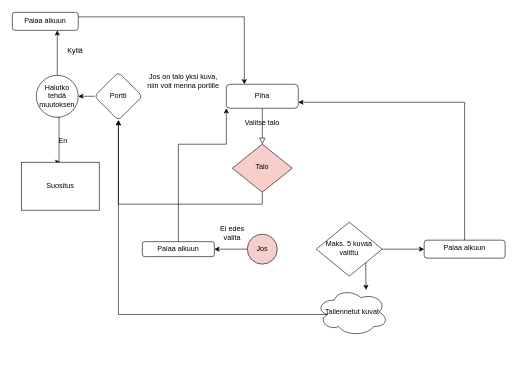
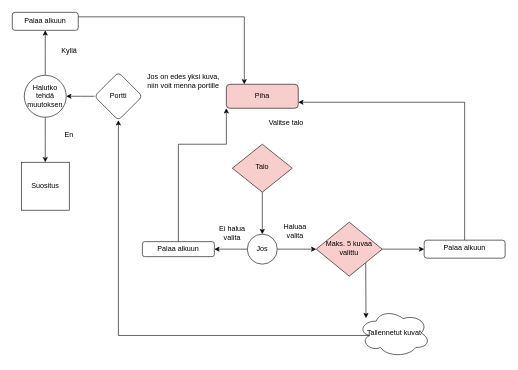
(75, 51) -> (69, 51)
(184, 81) -> (184, 81)
(57, 96) -> (45, 96)
(263, 96) -> (263, 96)
(263, 123) -> (287, 123)
(263, 123) -> none
(63, 141) -> (69, 135)
(60, 186) -> (45, 186)
(192, 204) -> (263, 228)
none -> (296, 231)
(233, 233) -> (233, 233)
(263, 249) -> (263, 249)
none -> (311, 249)
(350, 249) -> (350, 249)
(353, 312) -> (395, 333)
